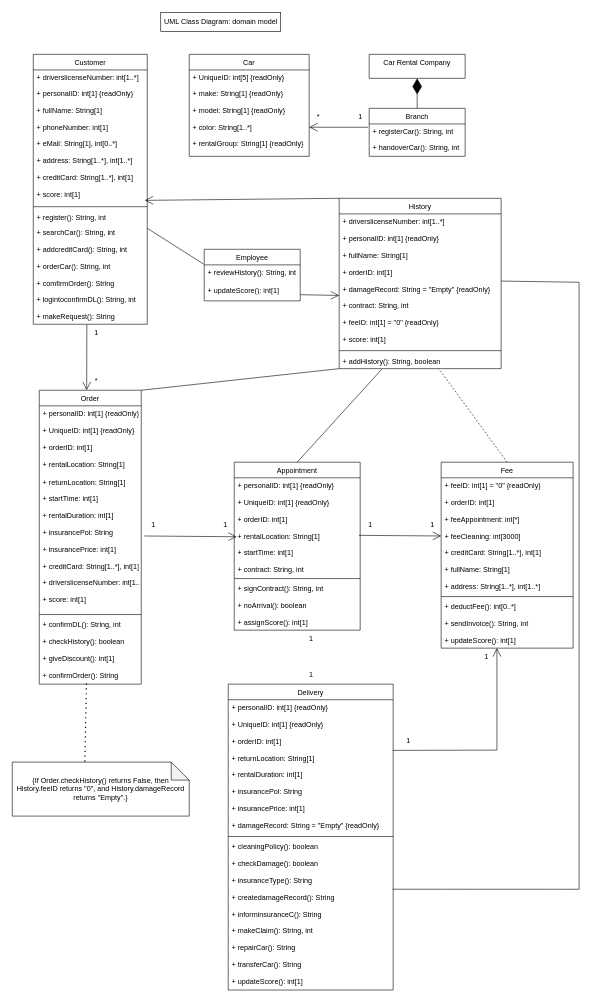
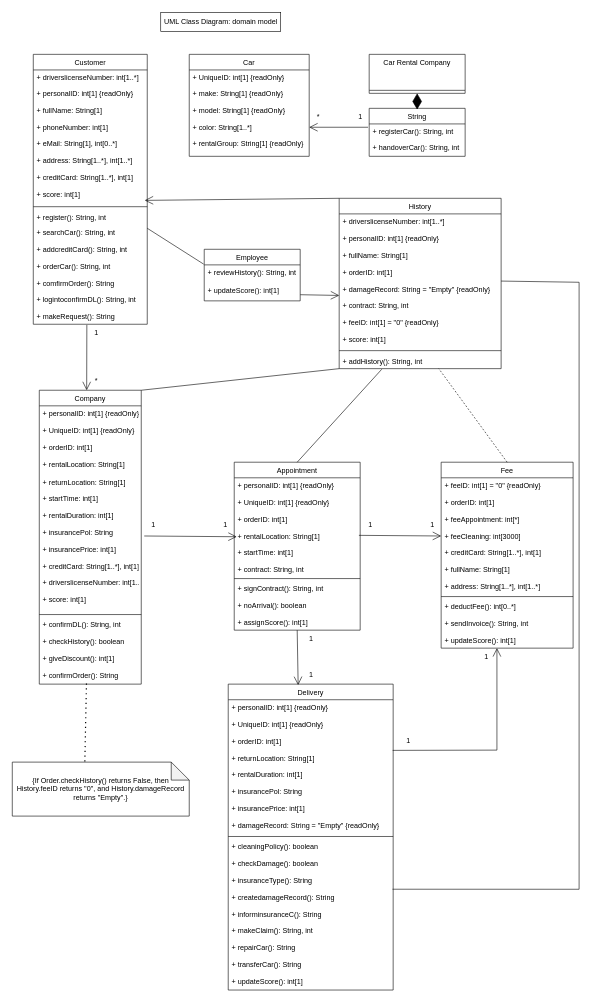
(417, 66) -> (417, 74)
(245, 78) -> (245, 78)
(417, 116) -> (417, 116)
(398, 361) -> (390, 361)
(90, 398) -> (90, 398)
none -> (298, 658)
